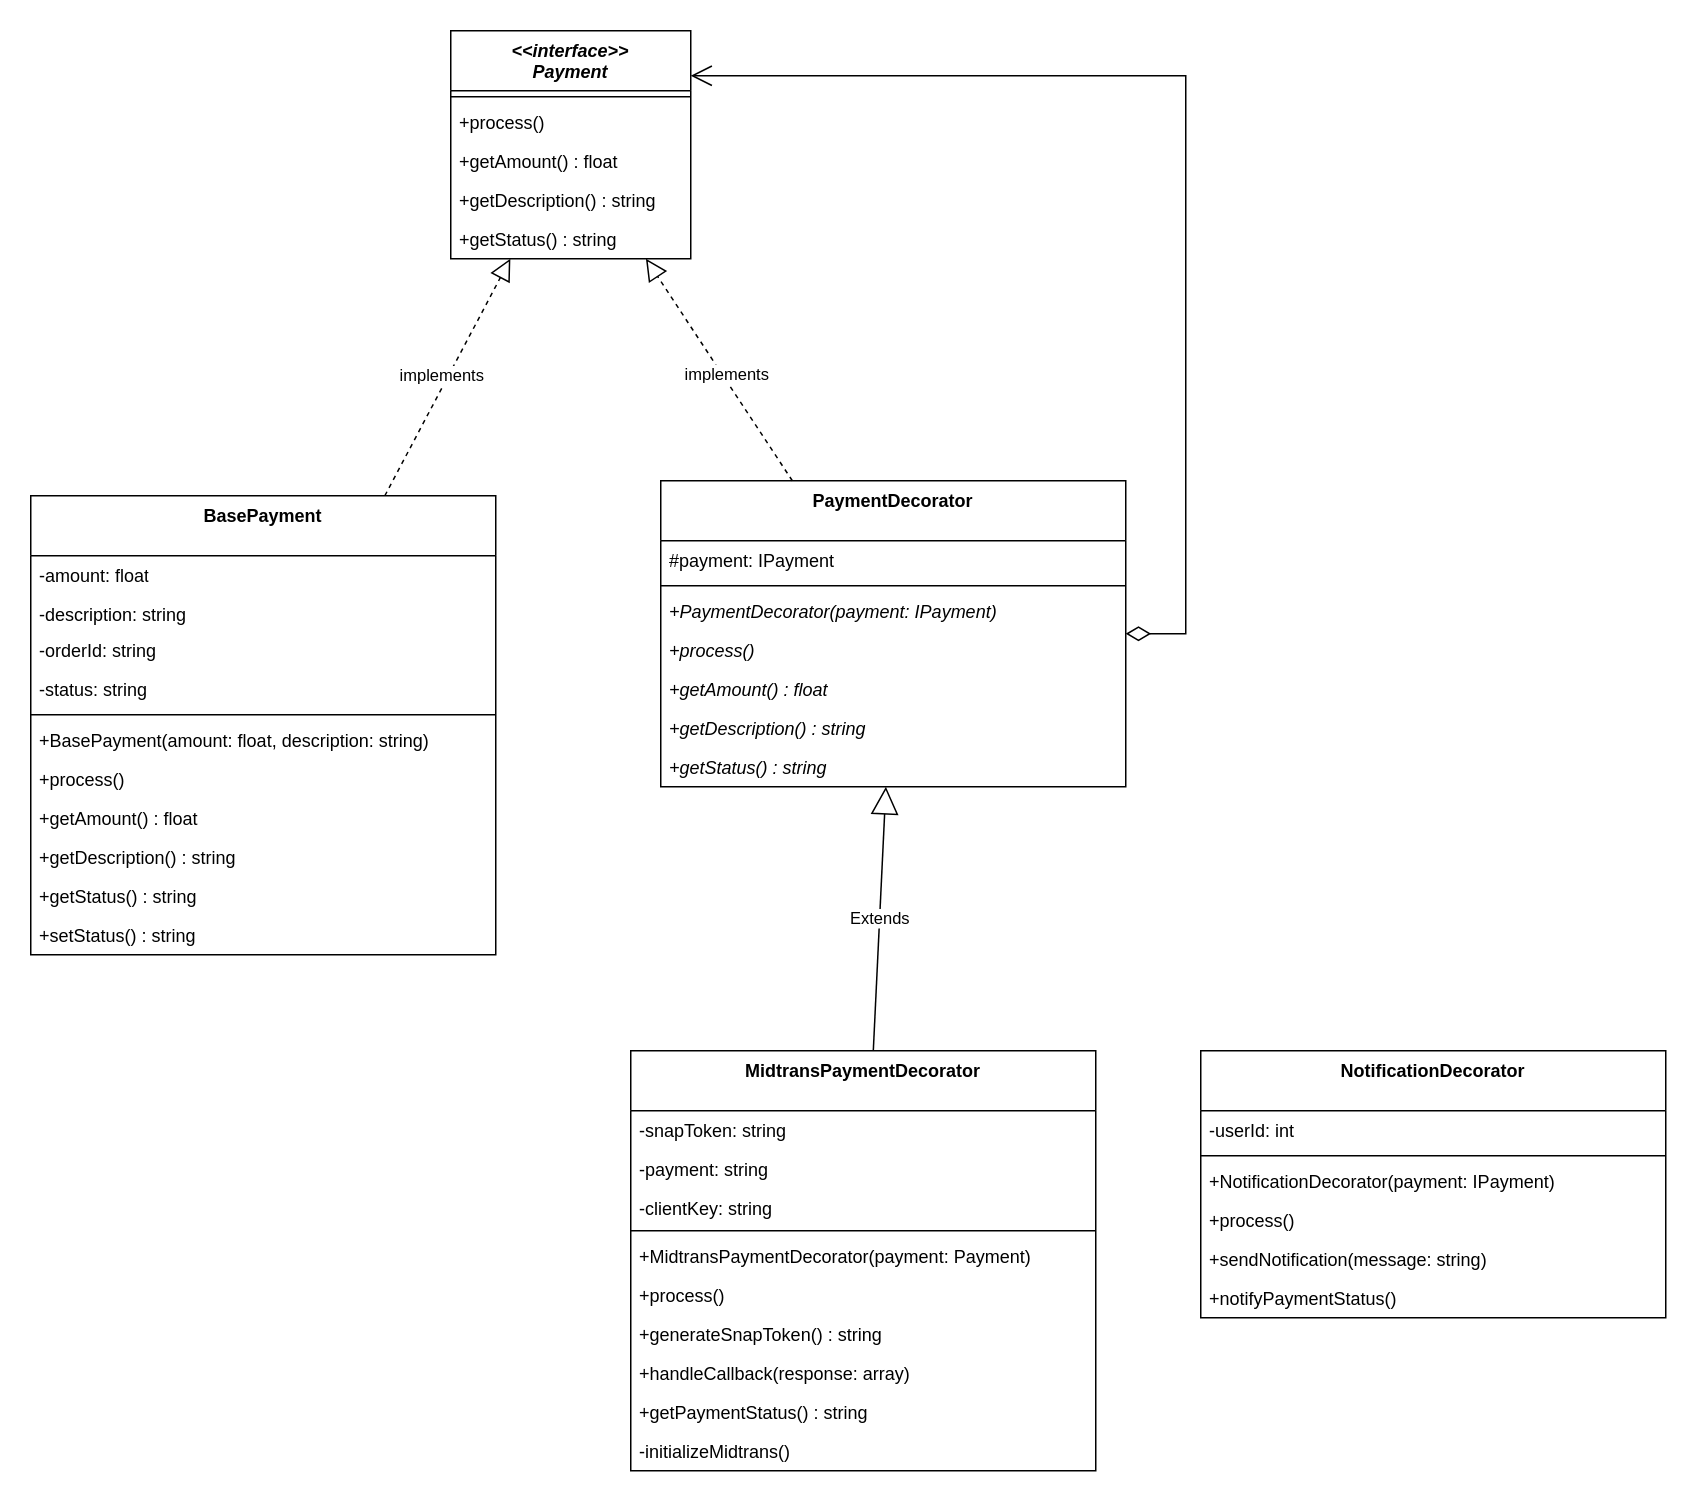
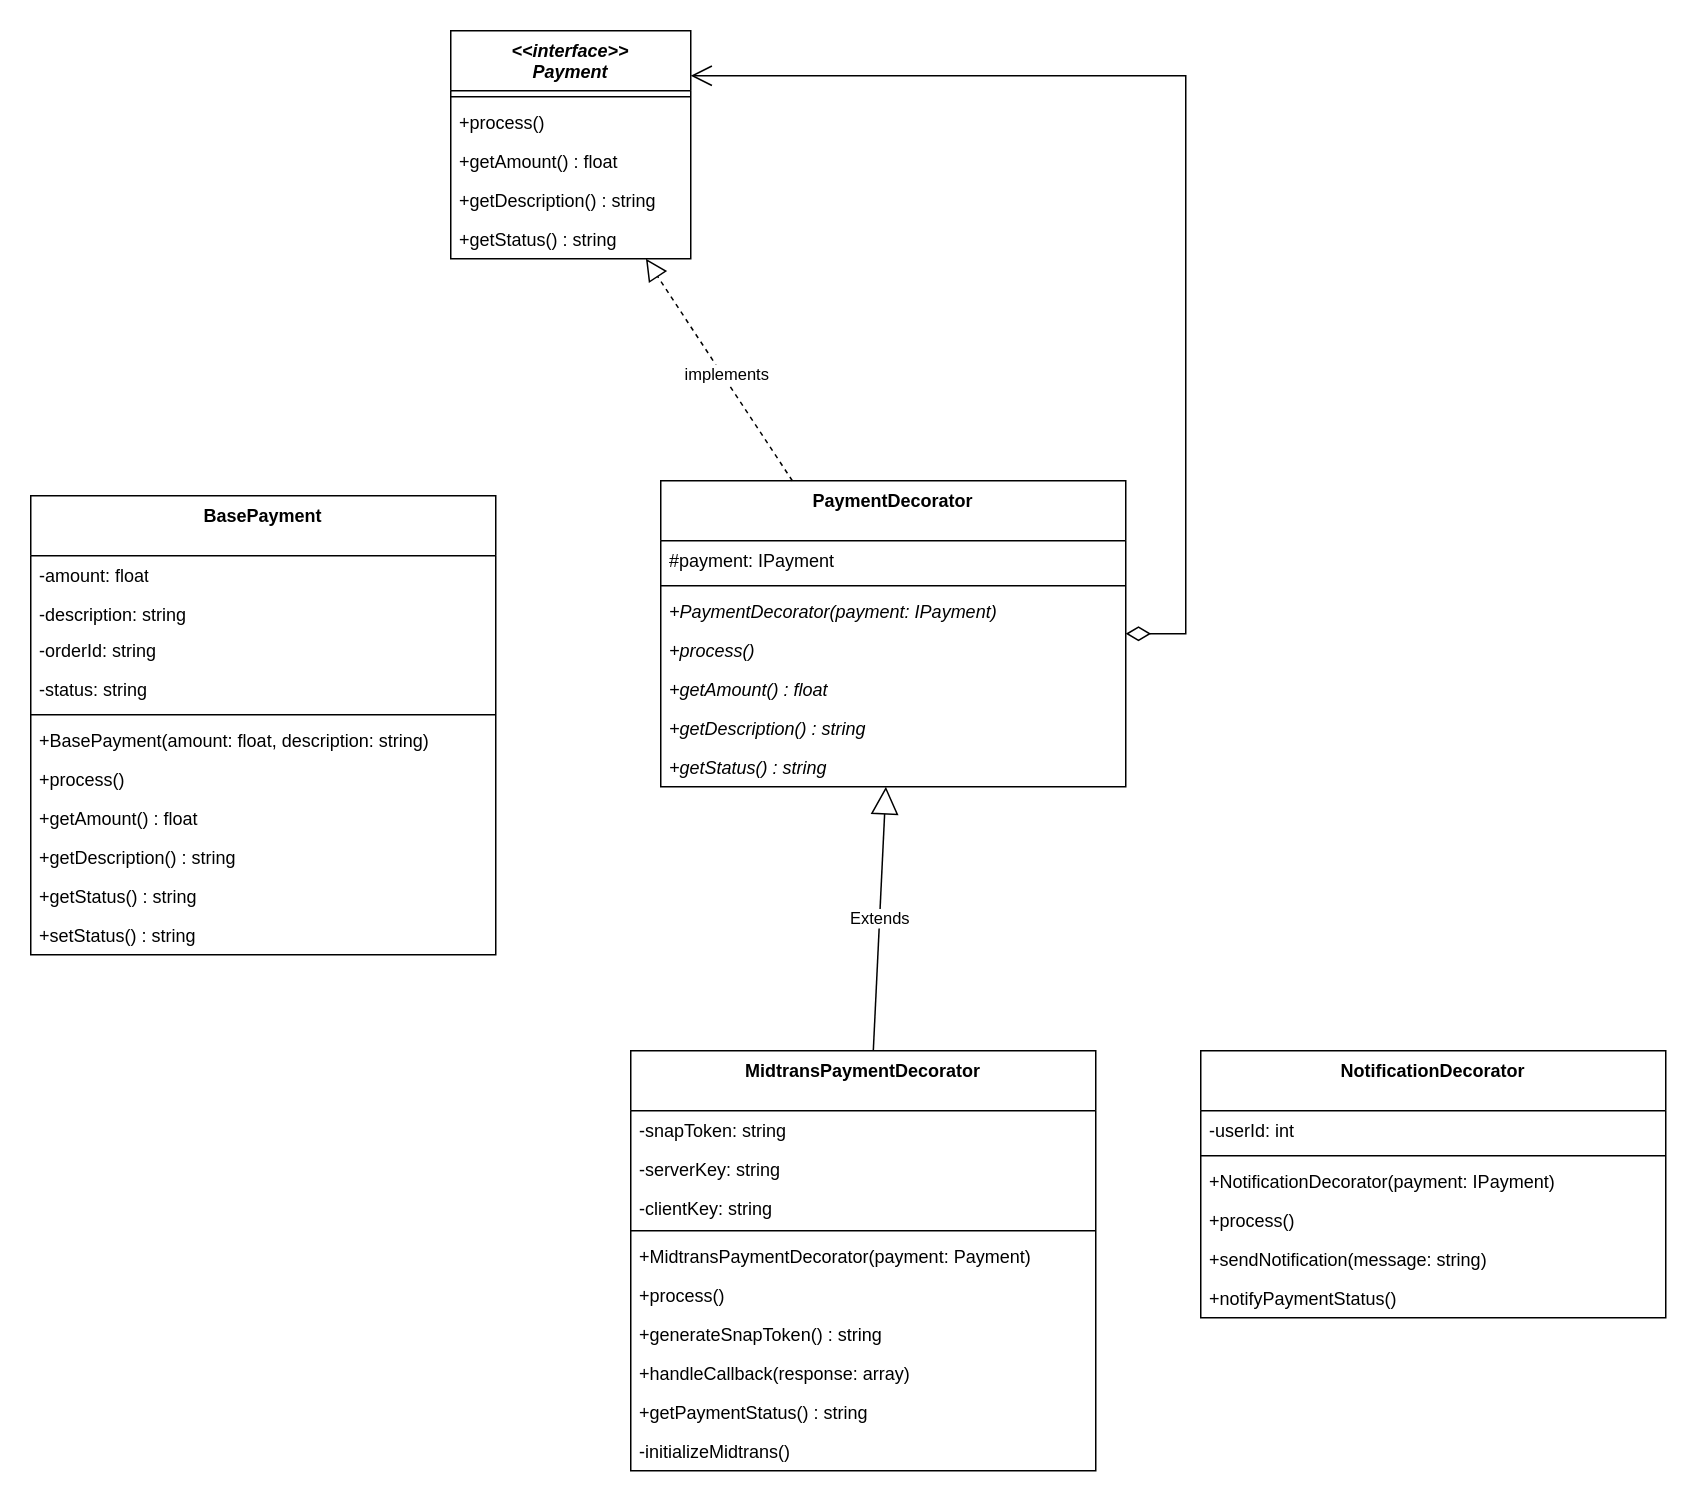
(442, 387) -> none
(713, 1171) -> (723, 1171)
